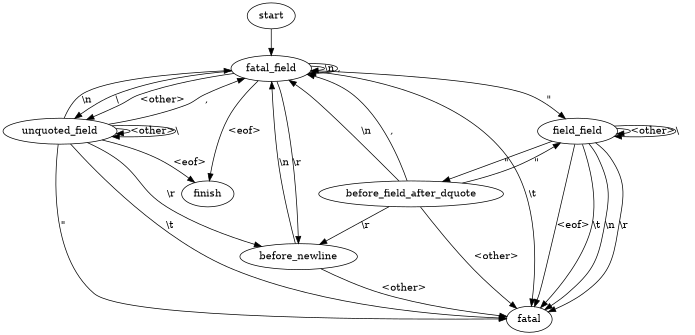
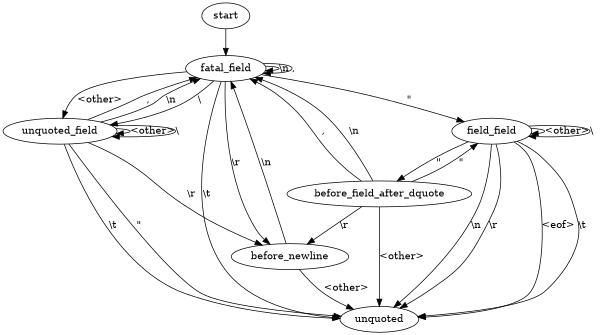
(208, 194) -> none
(529, 319) -> (379, 319)
